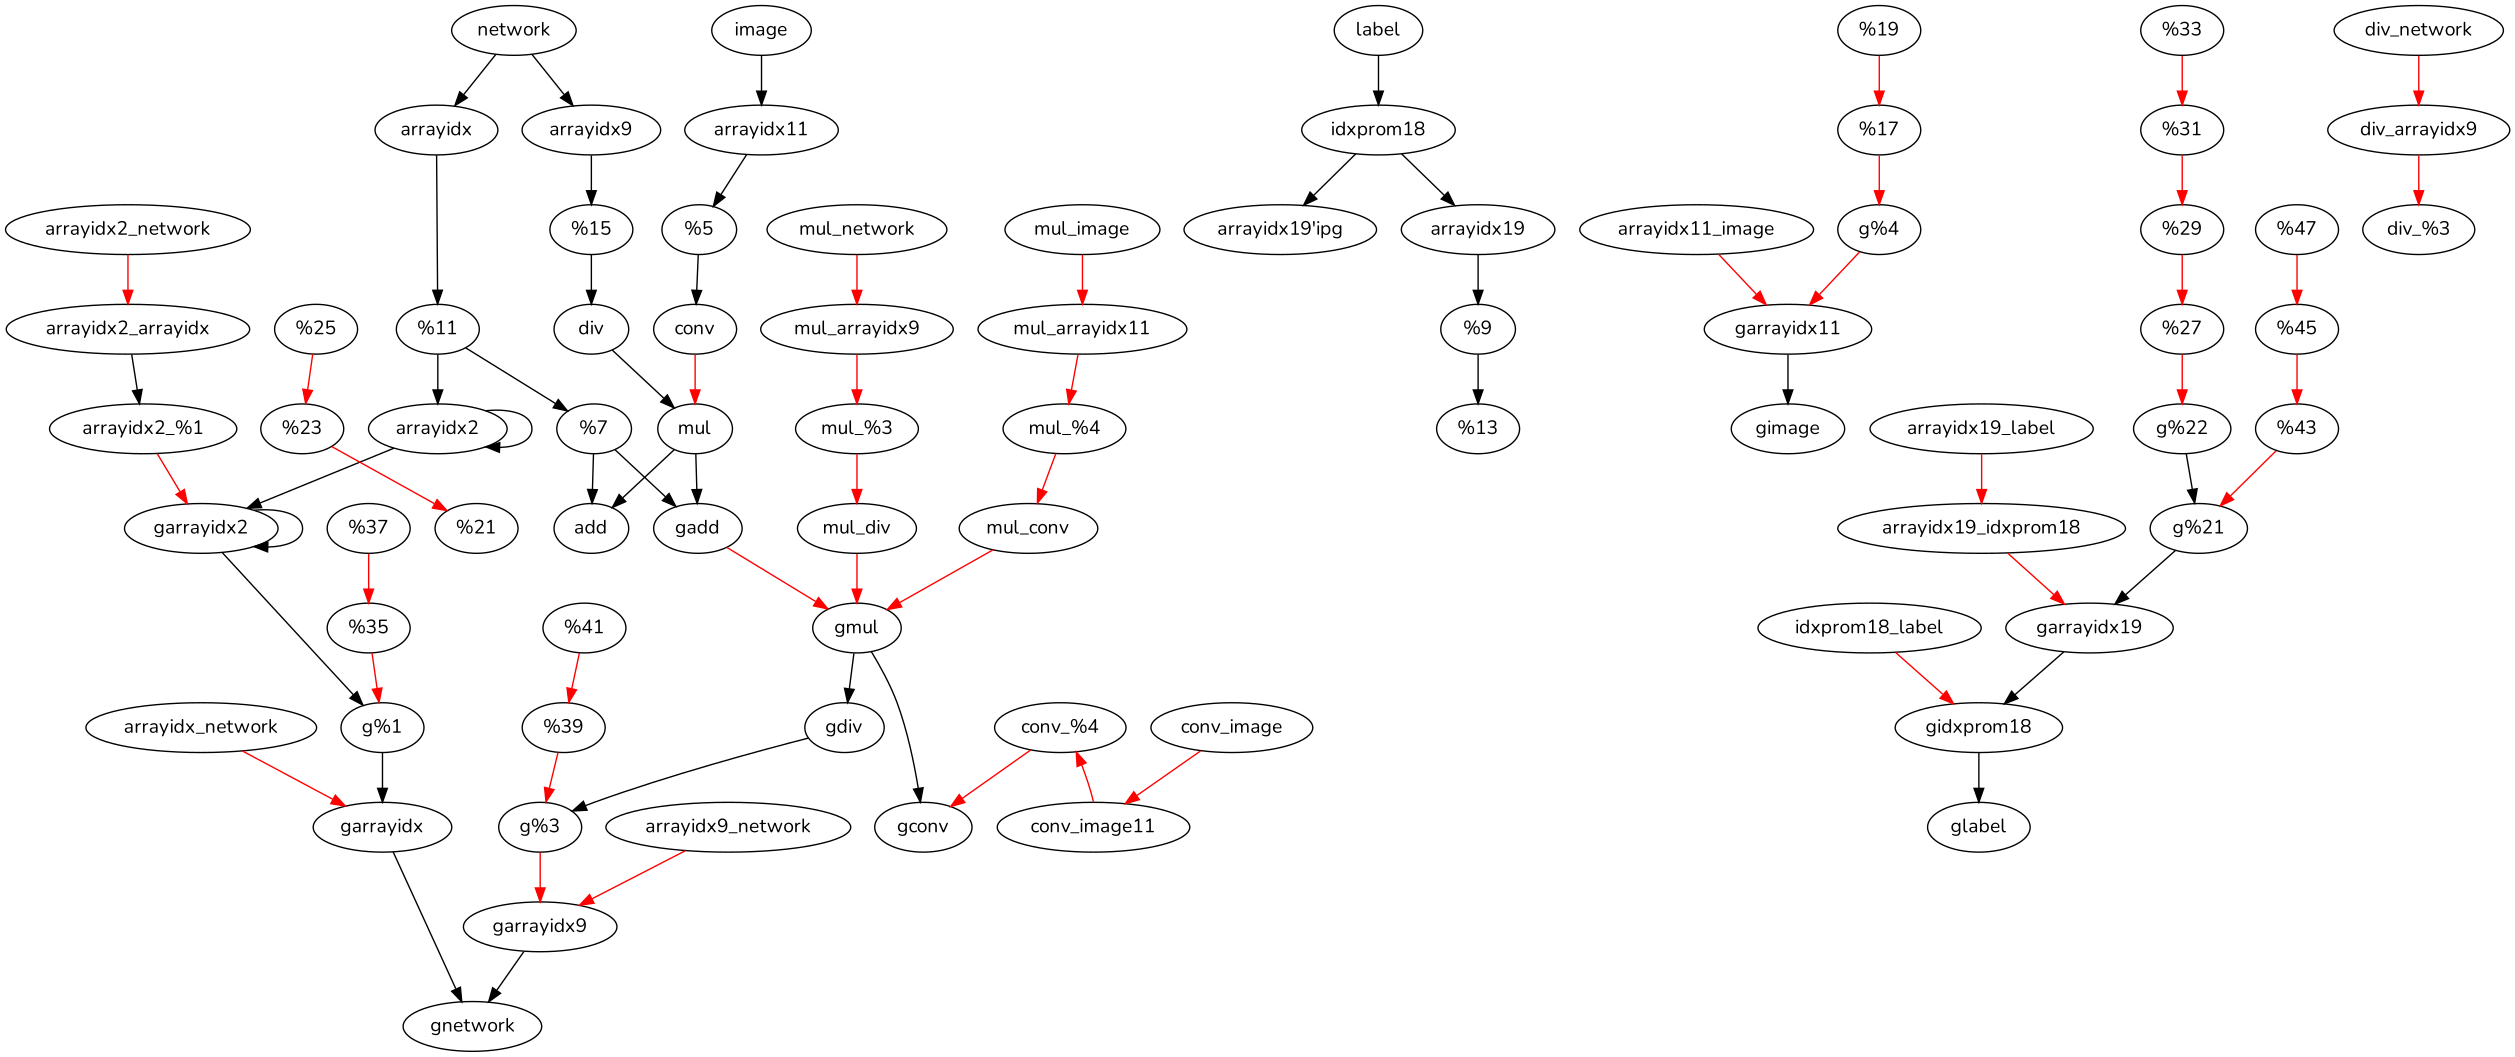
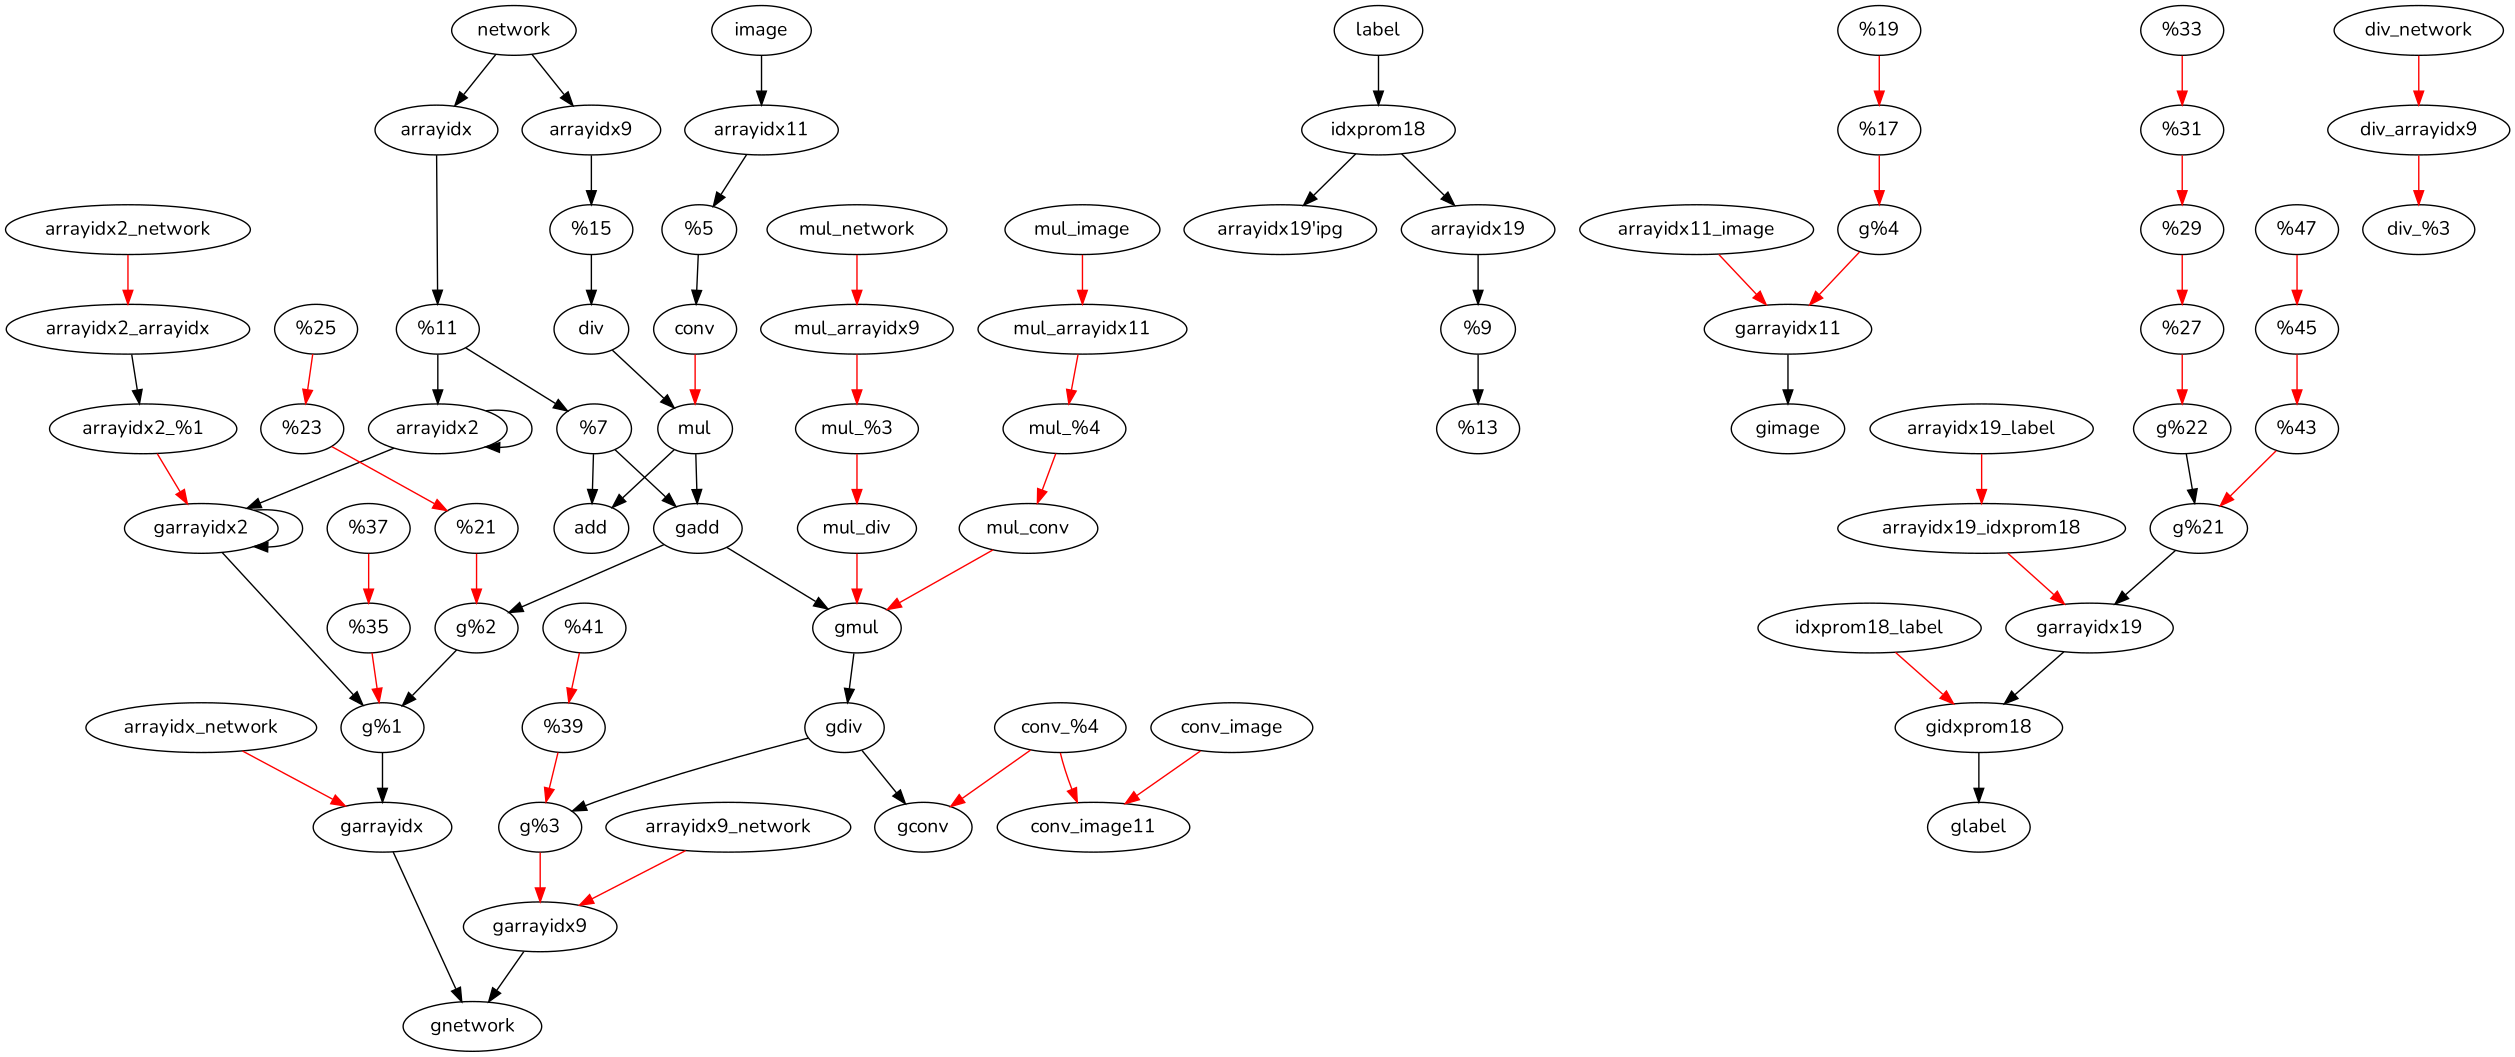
(771, 574) -> (771, 574)
none -> (477, 628)
(902, 717) -> (879, 772)
(1088, 783) -> (1066, 771)
